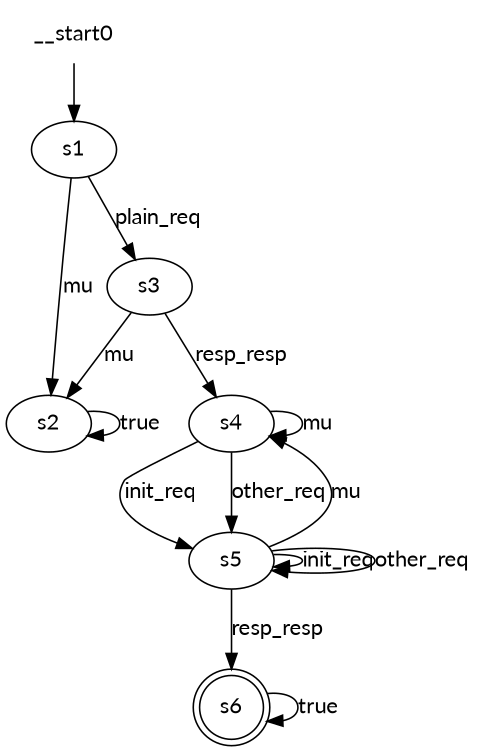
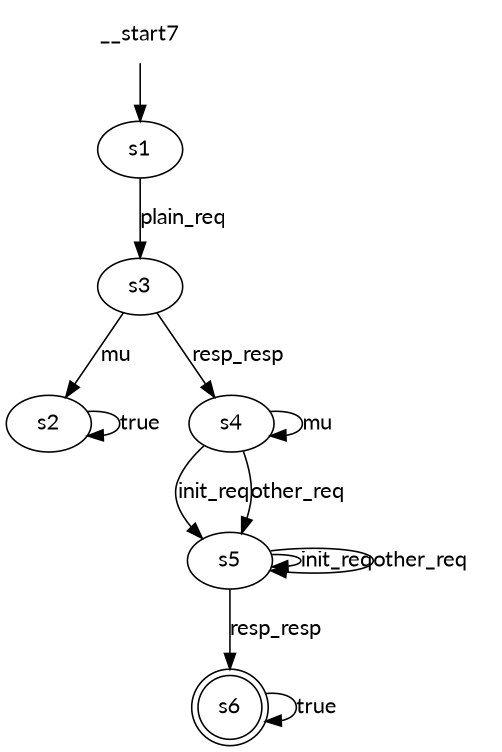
(74, 35) -> (140, 35)
(61, 278) -> none
(331, 501) -> none
